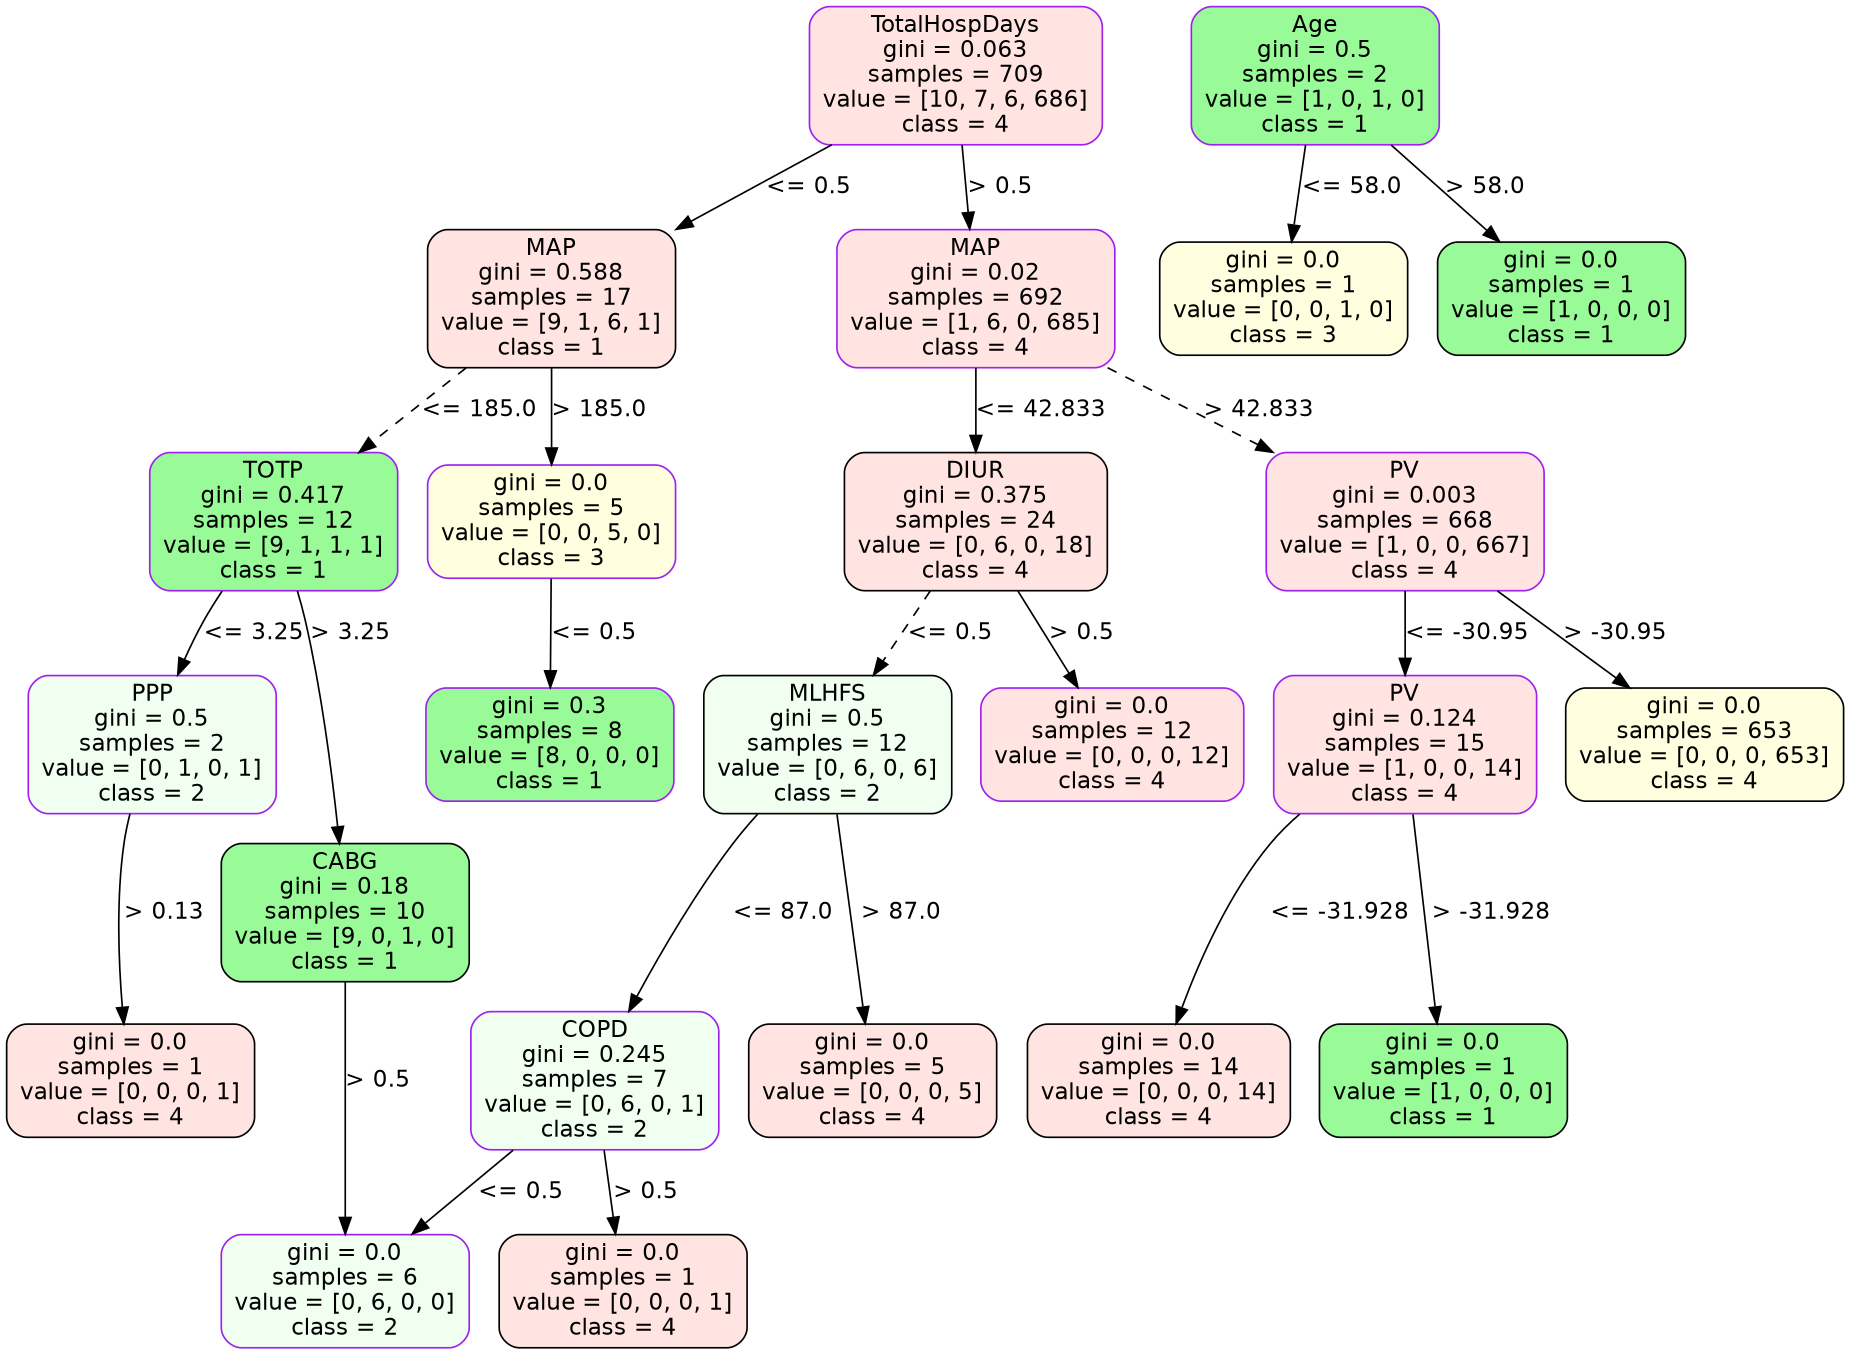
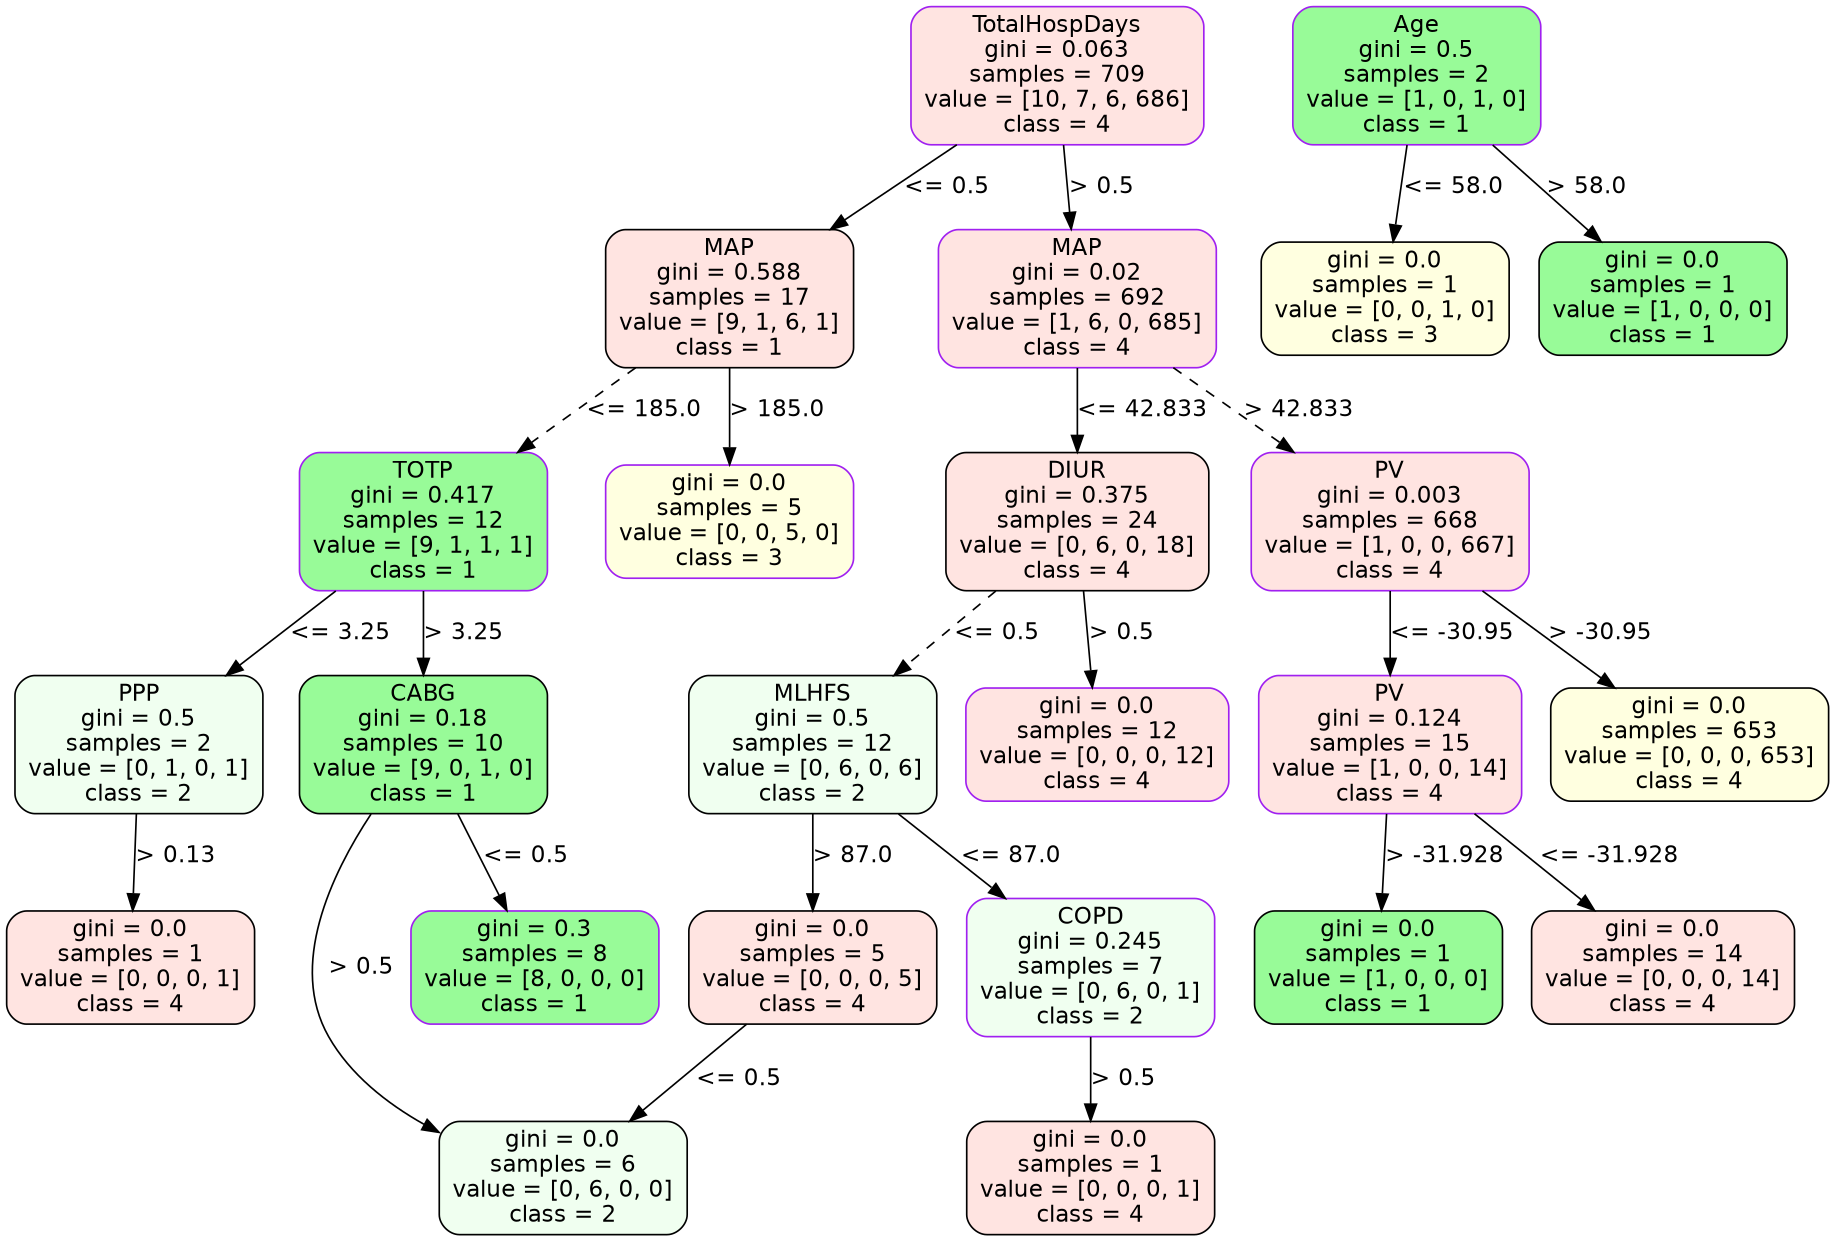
(551, 625) -> (479, 855)
(152, 745) -> (139, 745)
(469, 1187) -> (695, 1067)
(345, 1291) -> (563, 1178)
